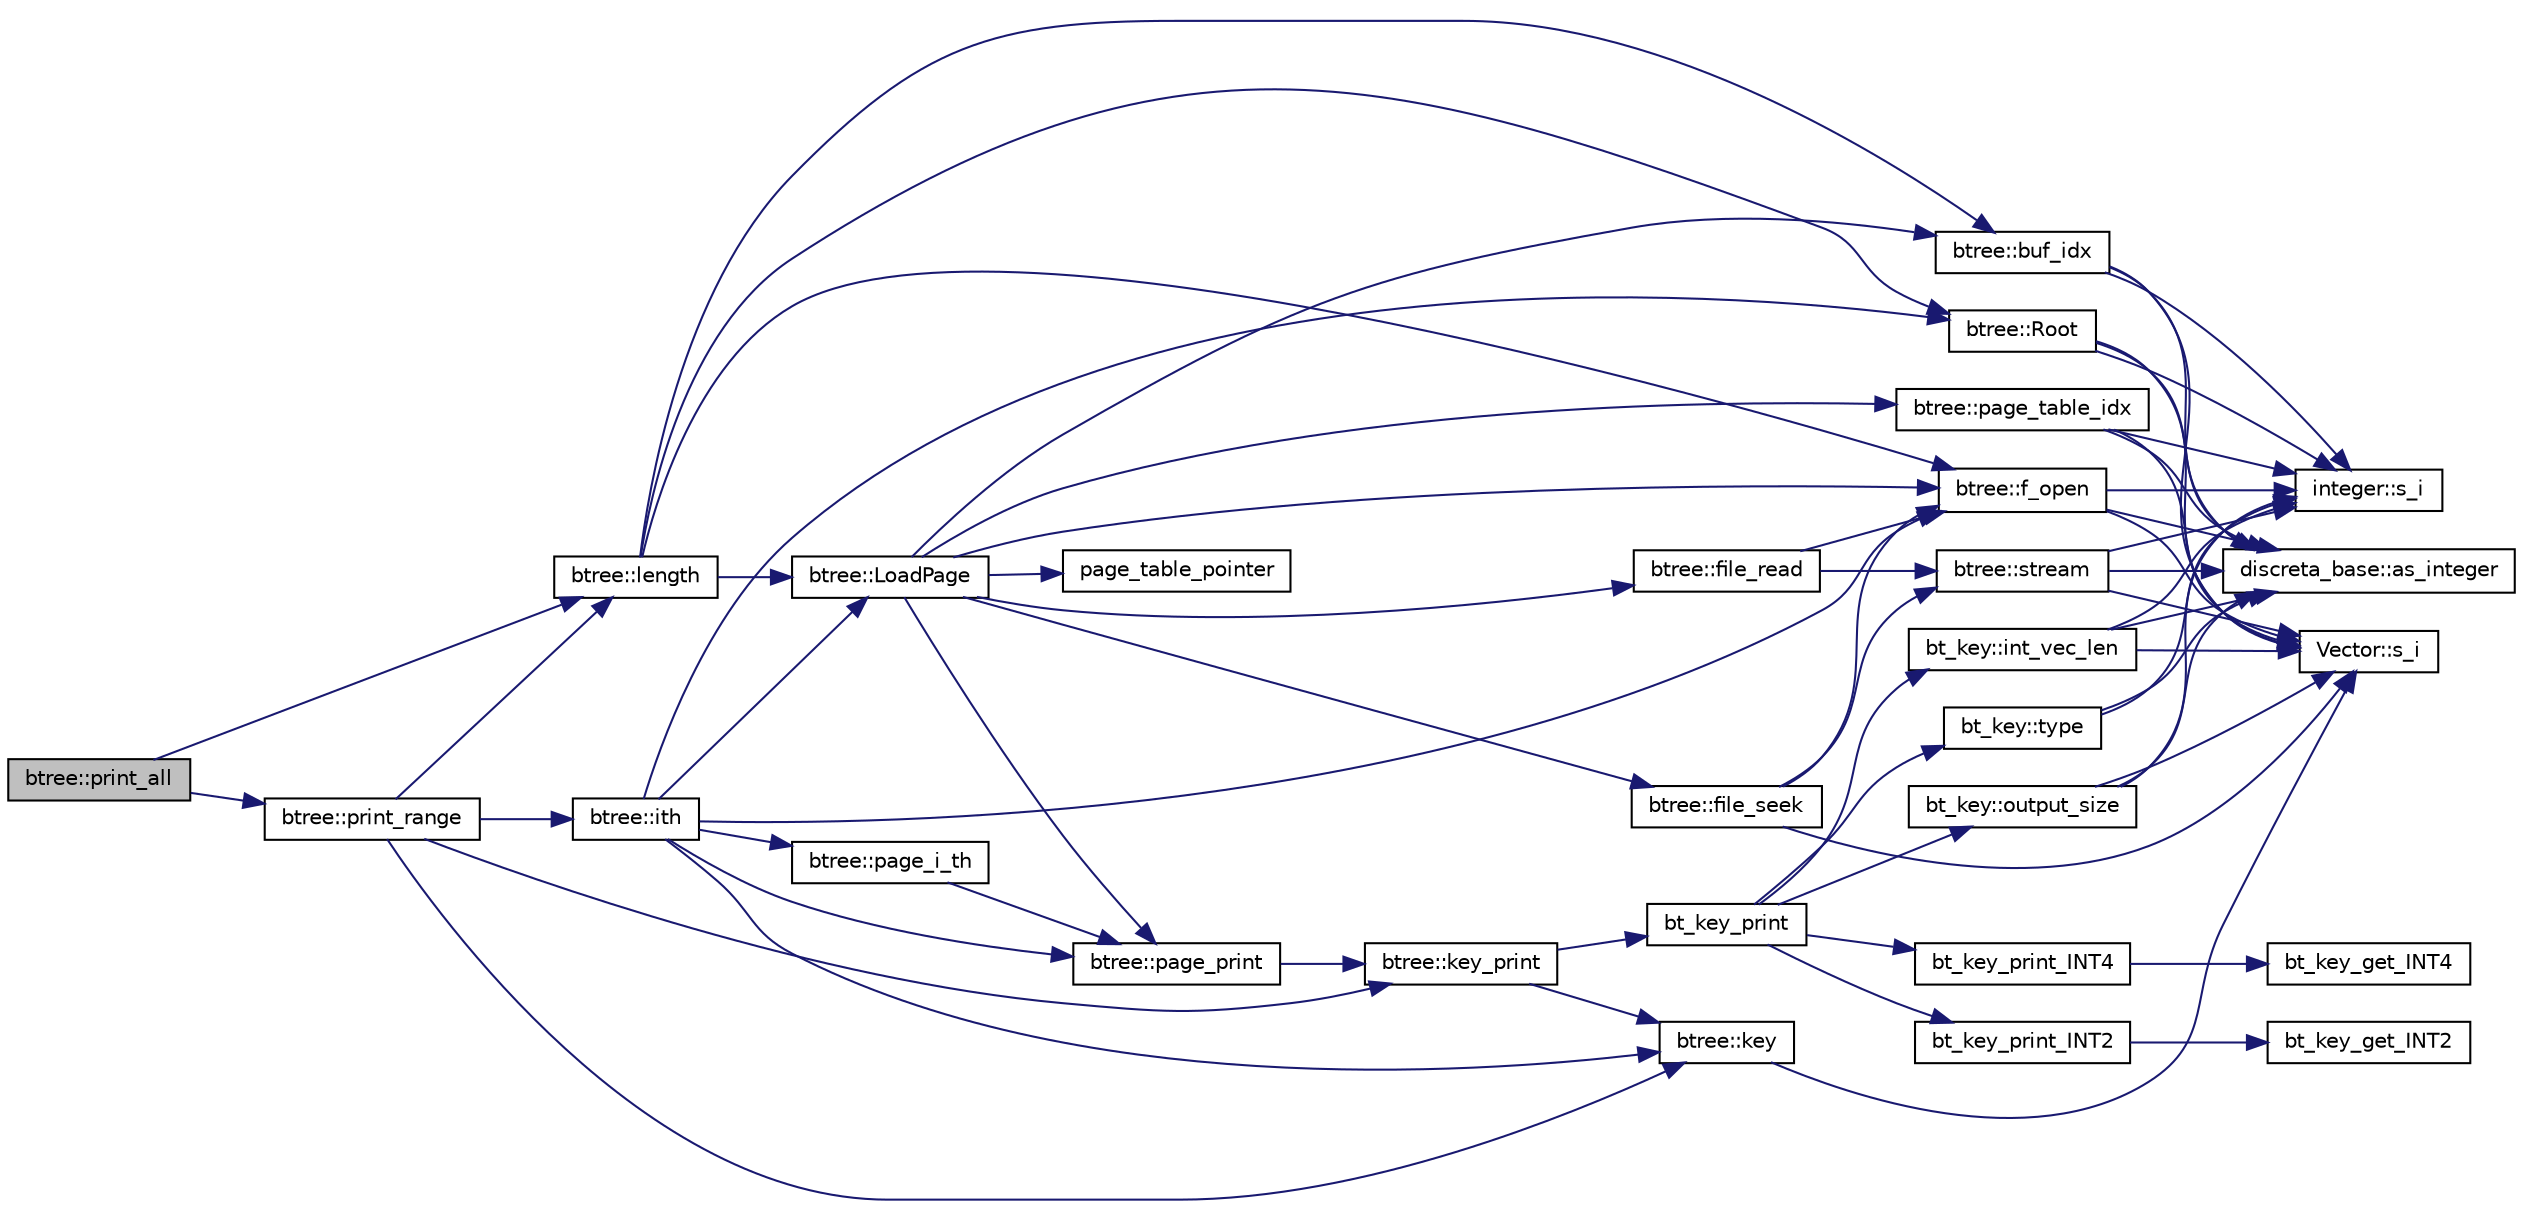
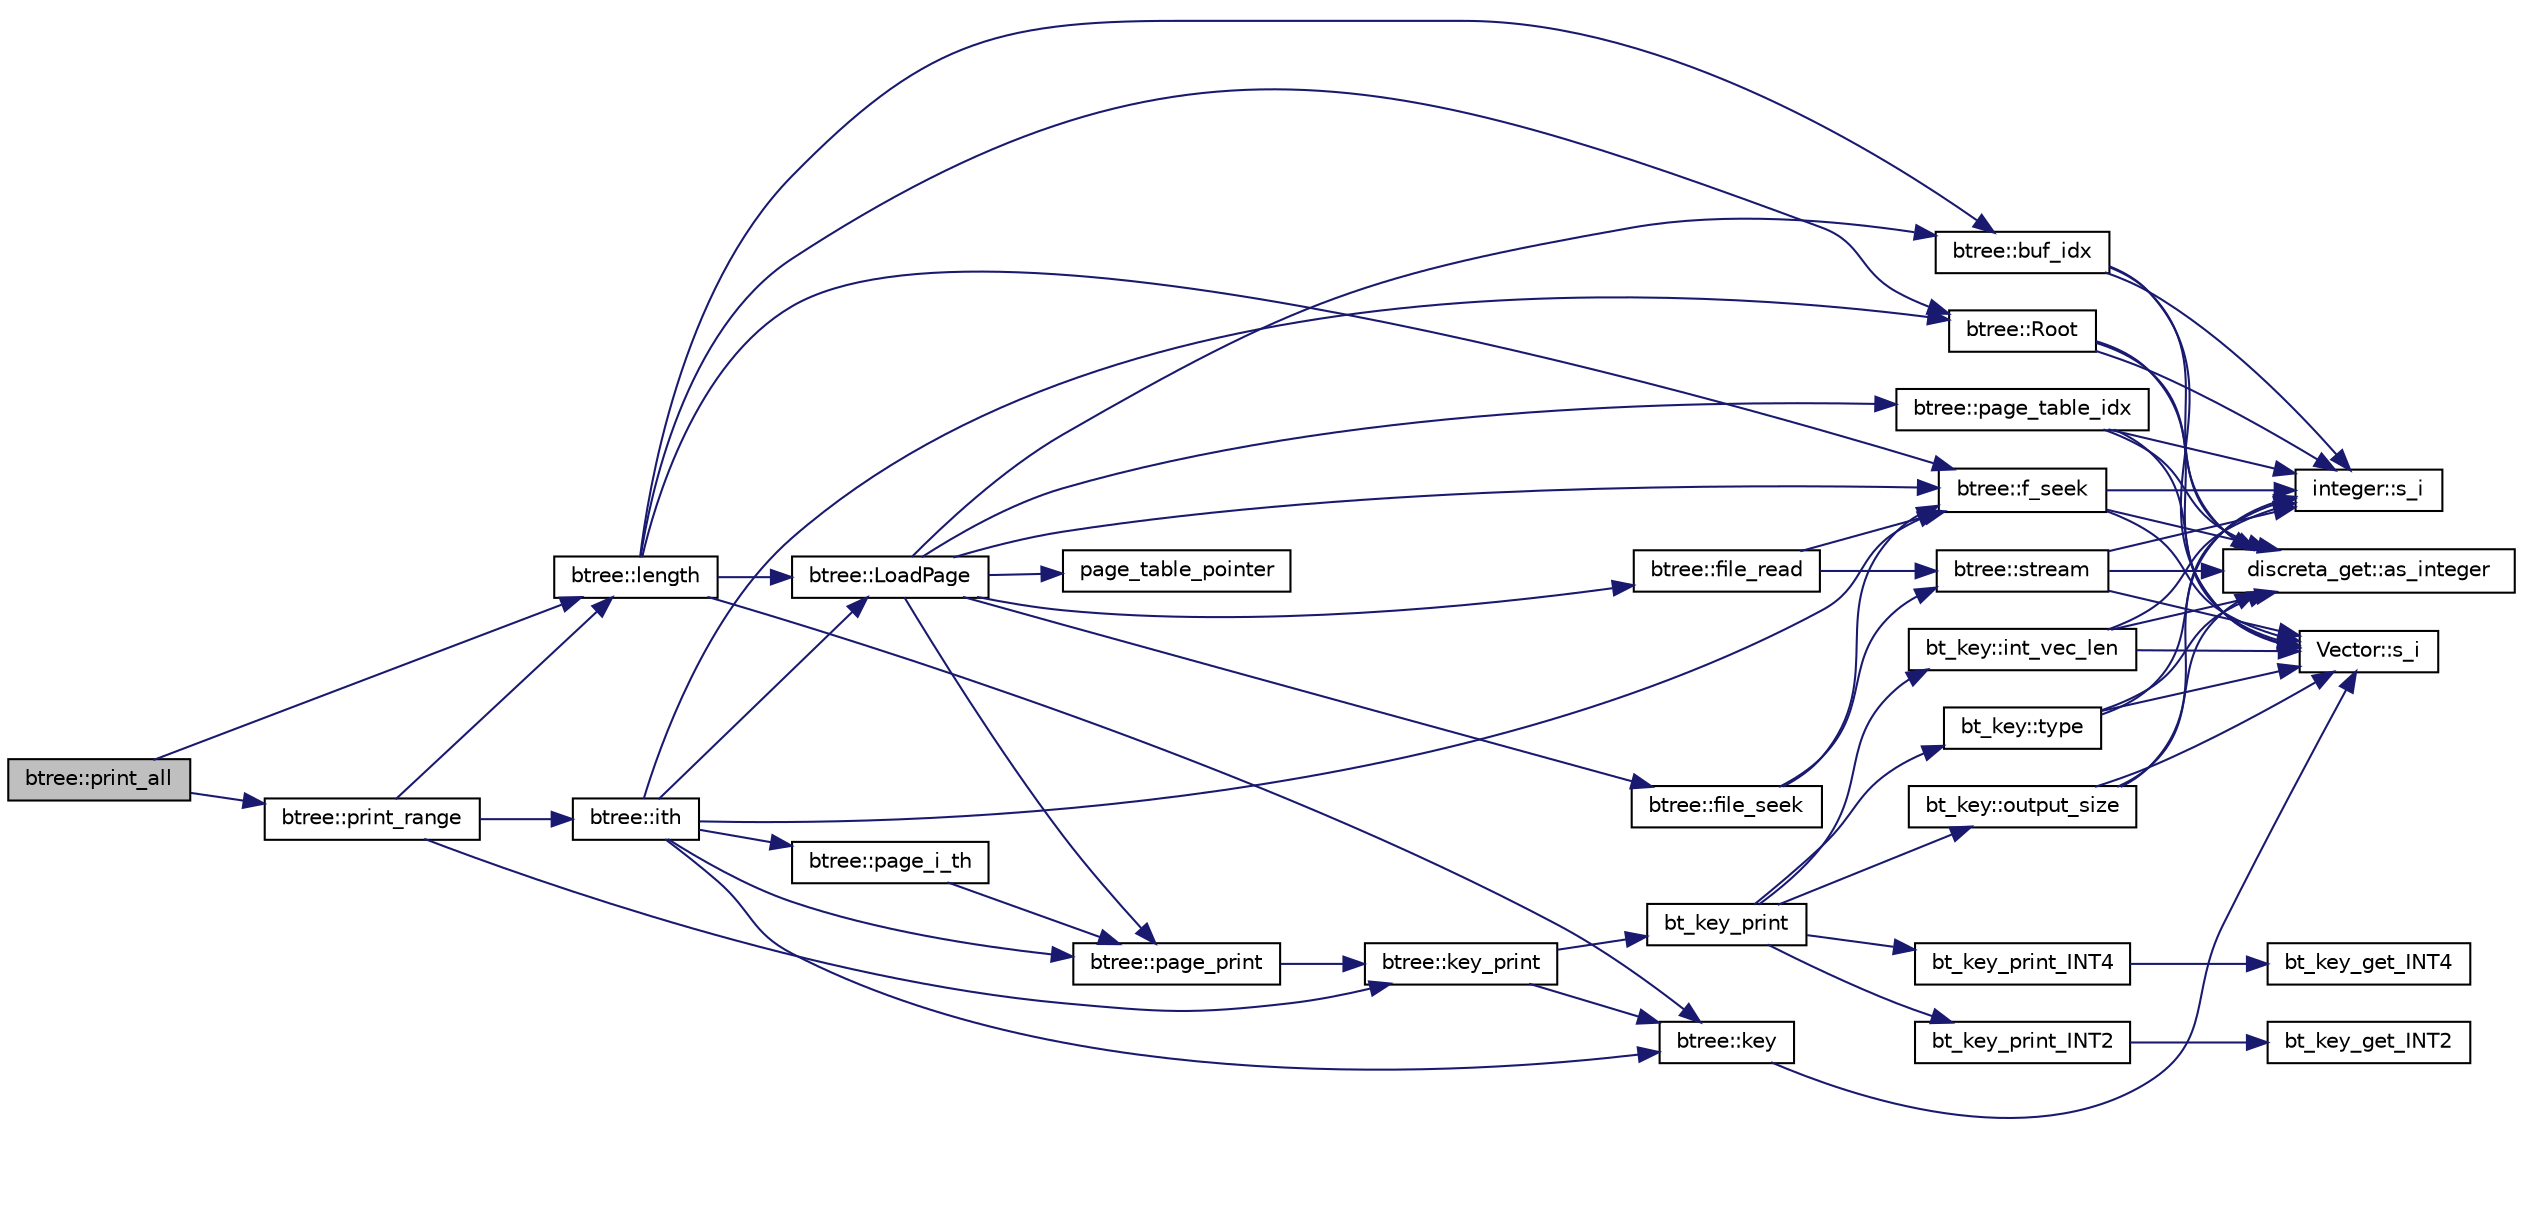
(2023, 490) -> (2023, 490)
(2369, 571) -> (2369, 571)
(2090, 861) -> (2199, 689)
(967, 1200) -> (1211, 768)
